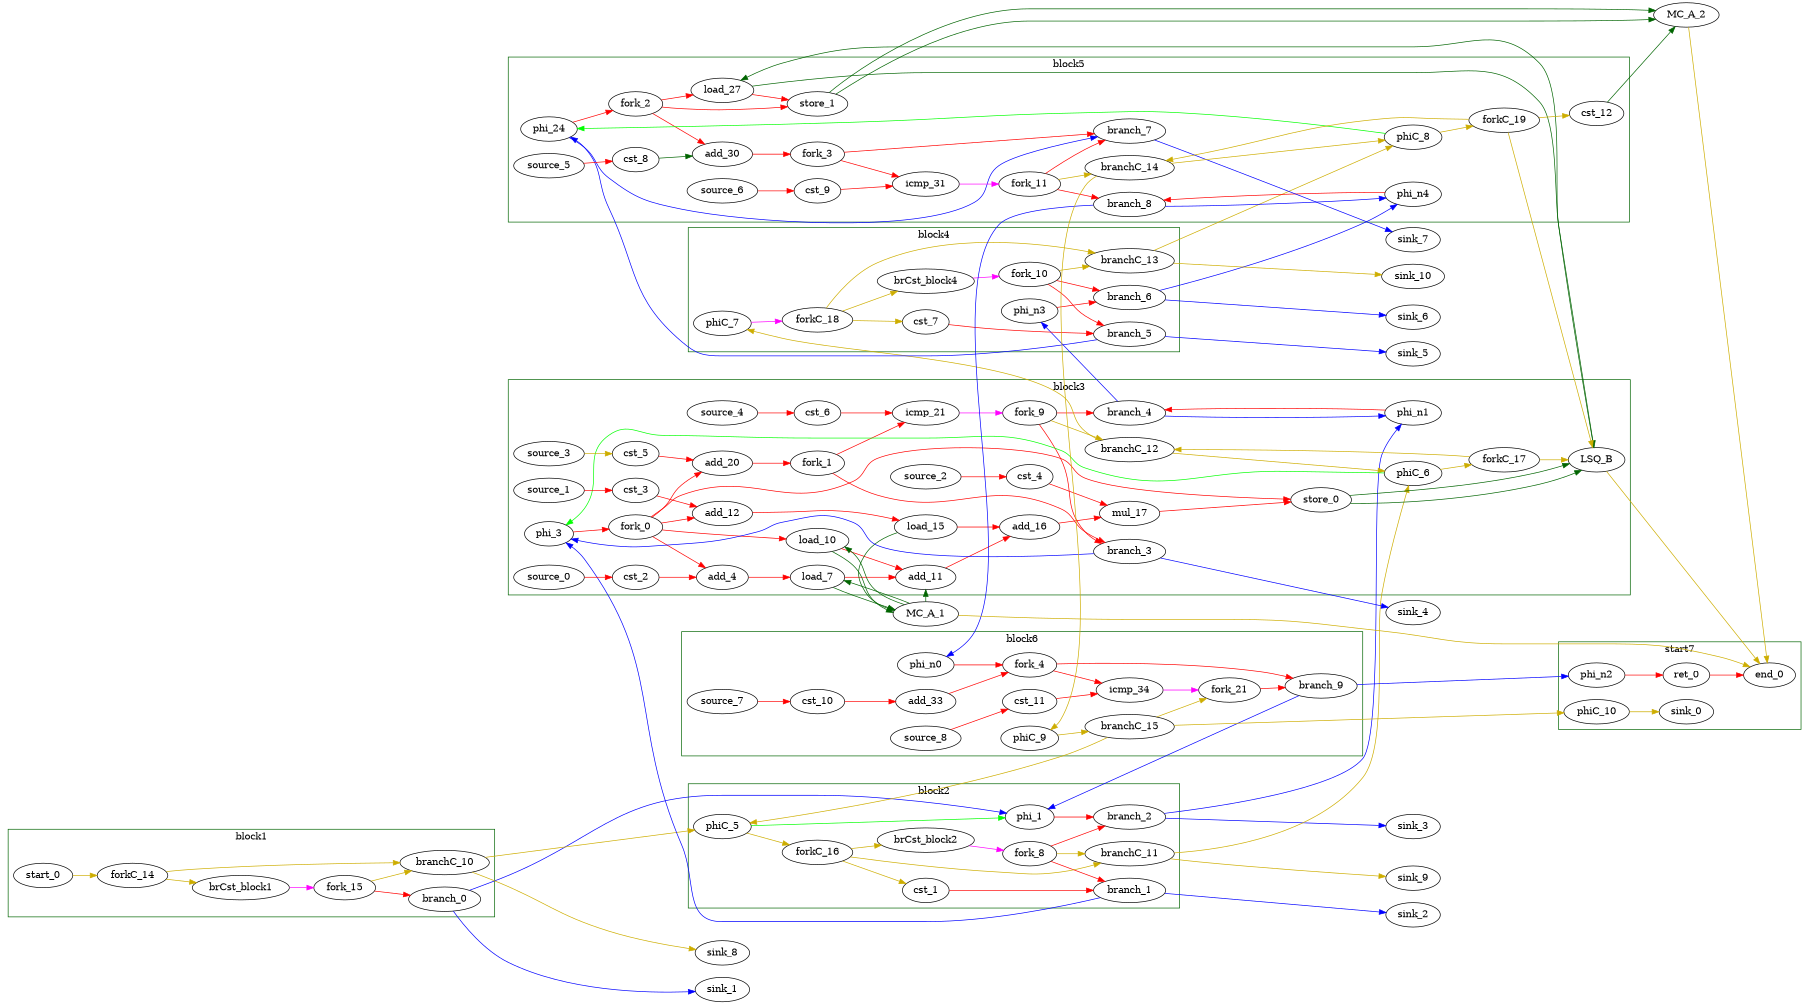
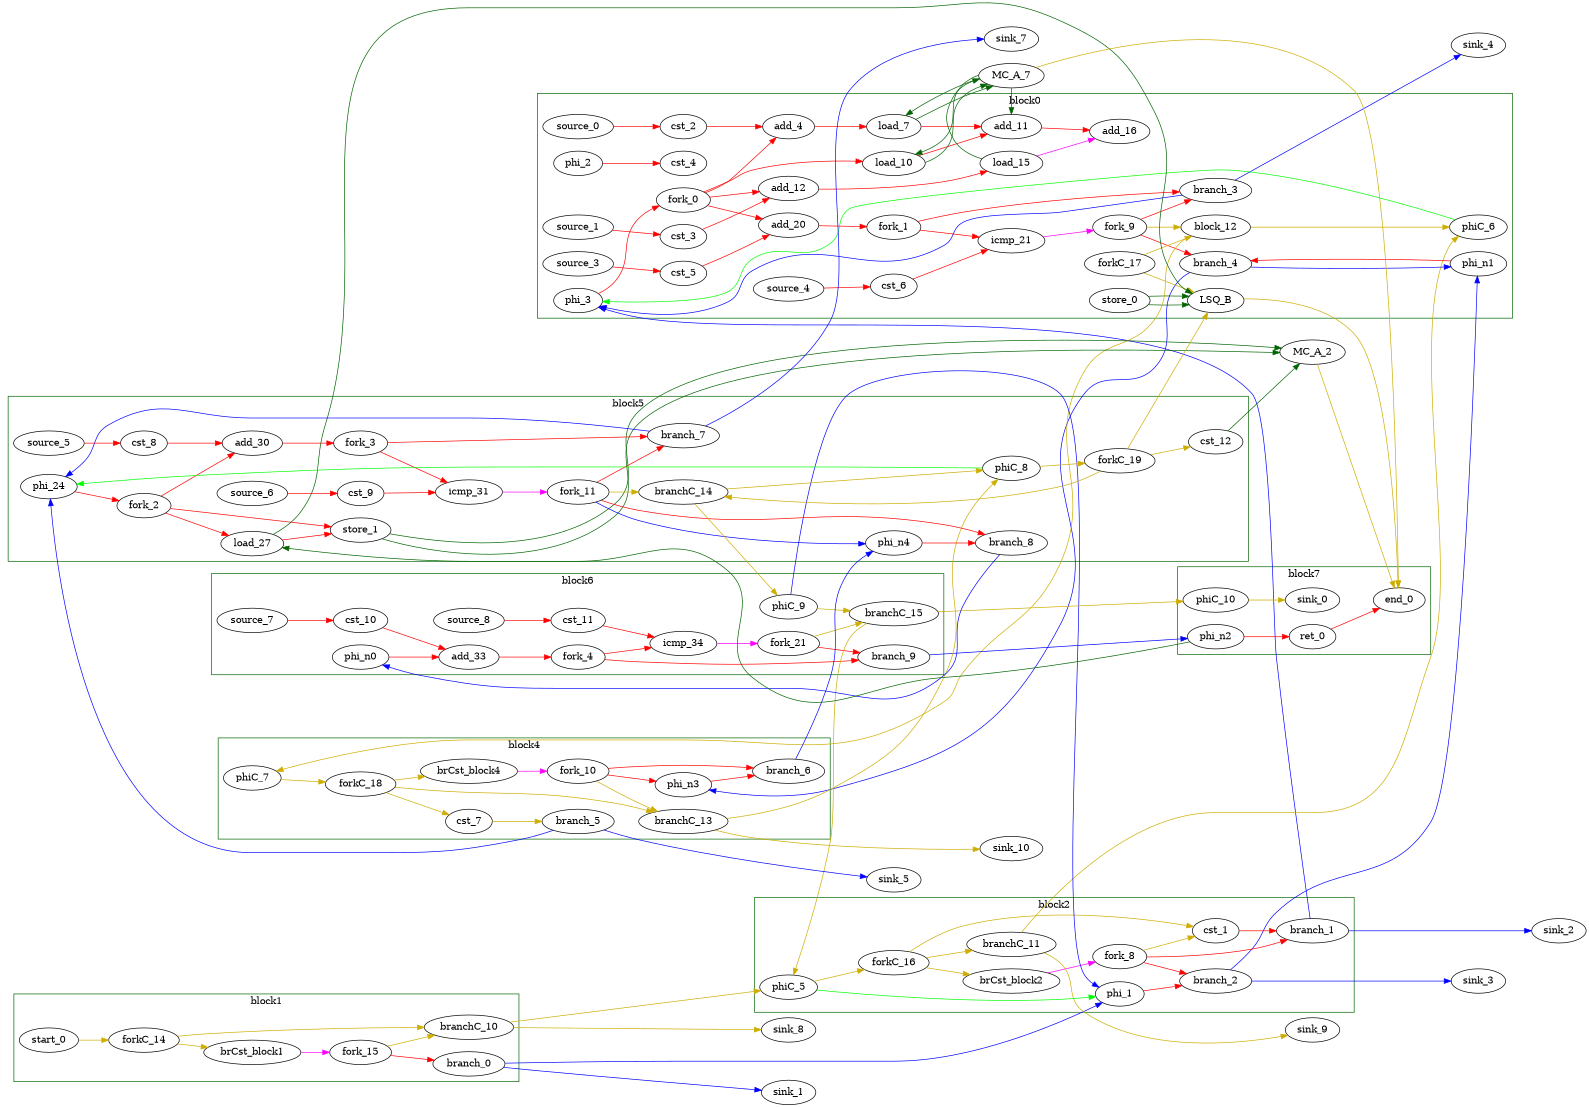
(1340, 47) -> (740, 626)
(672, 157) -> (191, 443)
(1272, 204) -> (718, 536)
(745, 218) -> (347, 418)
(1069, 301) -> (629, 778)
(1413, 317) -> none
(763, 322) -> (300, 781)
(1018, 331) -> (514, 821)
(1069, 387) -> (1025, 101)
(962, 448) -> none
(1130, 450) -> (1216, 227)
(591, 454) -> (633, 269)
(1452, 468) -> none
(926, 477) -> (578, 163)
(1130, 513) -> none
(975, 527) -> (1063, 148)
(926, 614) -> (1011, 76)
(1680, 650) -> (1304, 575)
(975, 665) -> (411, 657)
(1178, 709) -> (831, 632)
(1177, 751) -> (1077, 475)
(1067, 854) -> (1166, 944)
